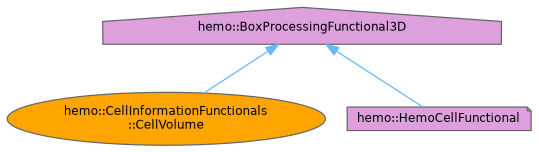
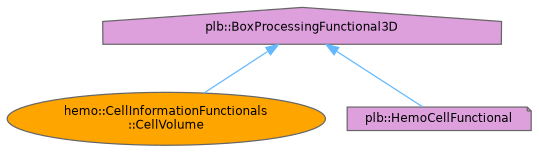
(302, 28) -> (302, 28)
(439, 119) -> (439, 119)
